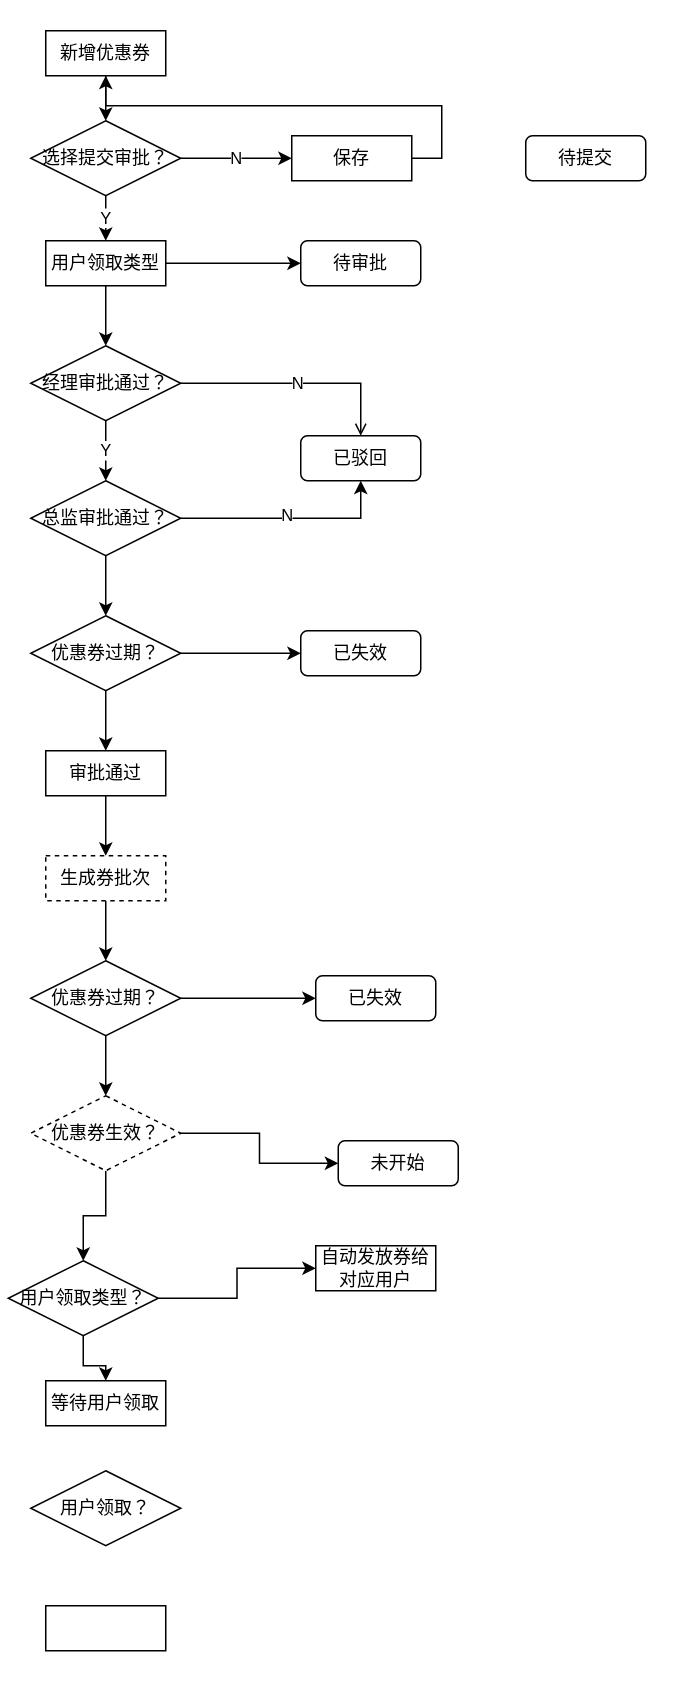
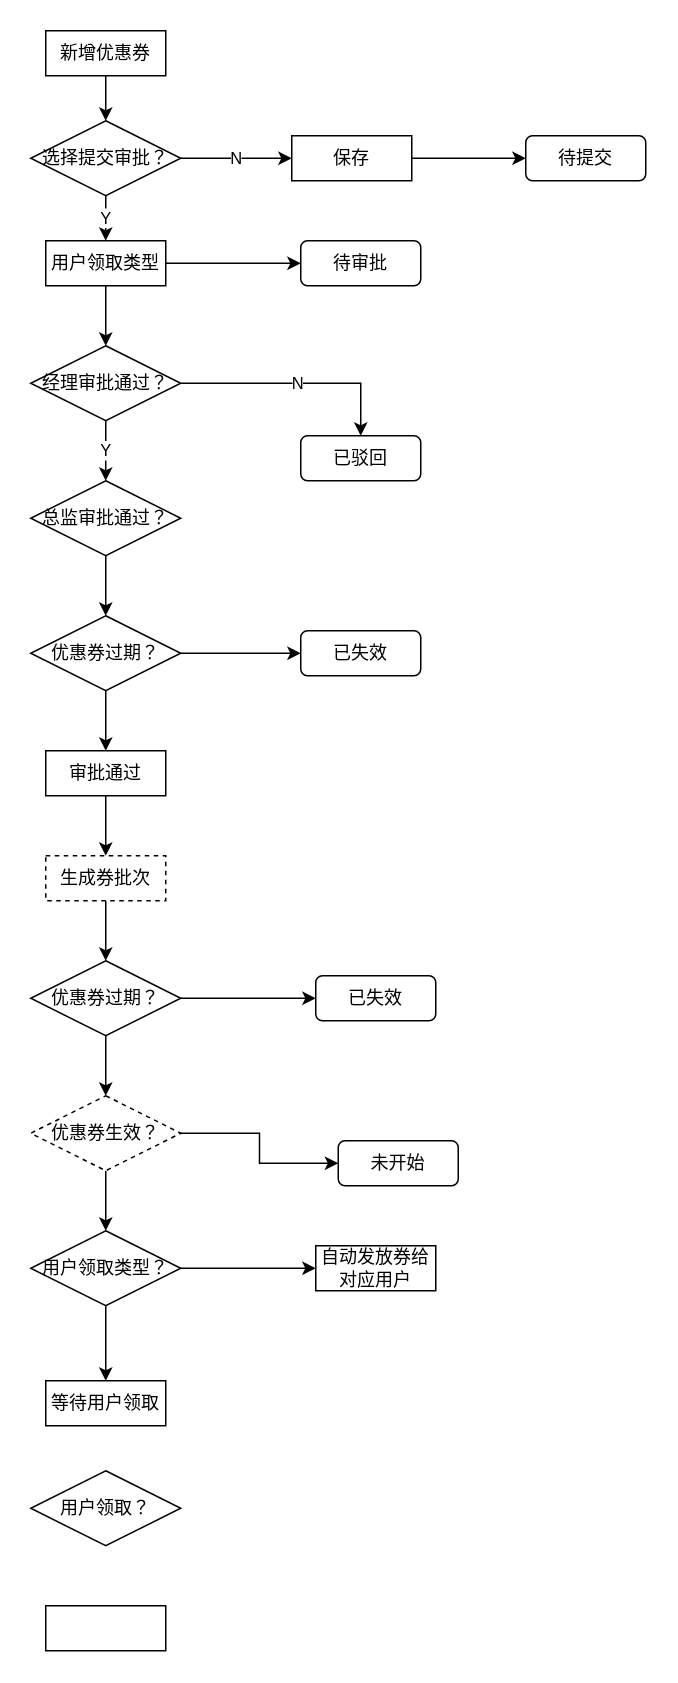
(303, 106) -> (477, 158)
(361, 426) -> (361, 424)
(284, 518) -> none
(83, 1298) -> (106, 1268)
